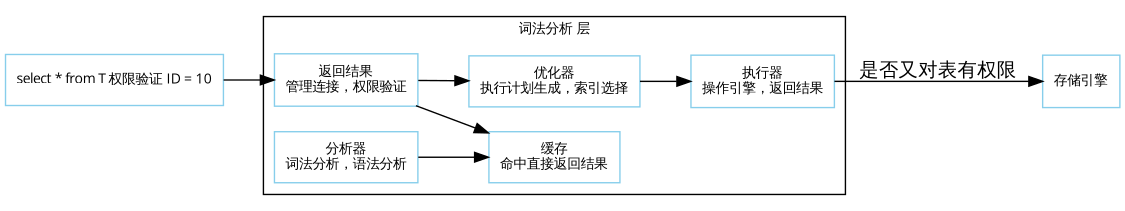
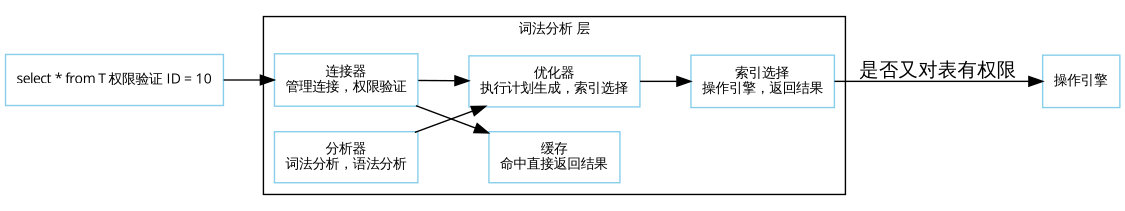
(346, 80) -> (346, 80)
(763, 81) -> (763, 81)
(1081, 81) -> (1081, 81)
(446, 157) -> (438, 124)
